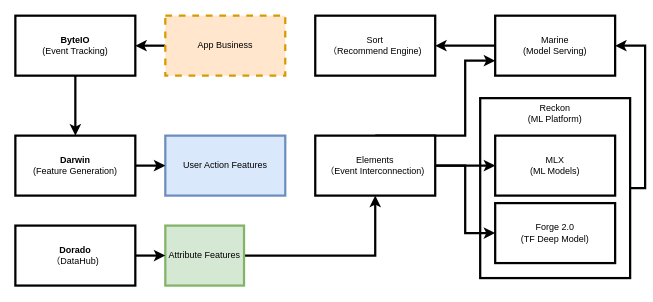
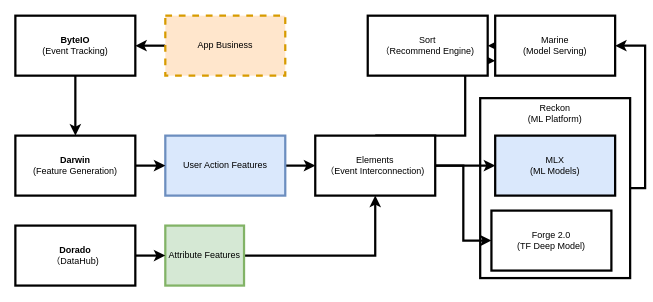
(375, 45) -> (428, 45)
none -> (297, 165)
(555, 165) -> (555, 165)
(555, 233) -> (552, 240)
